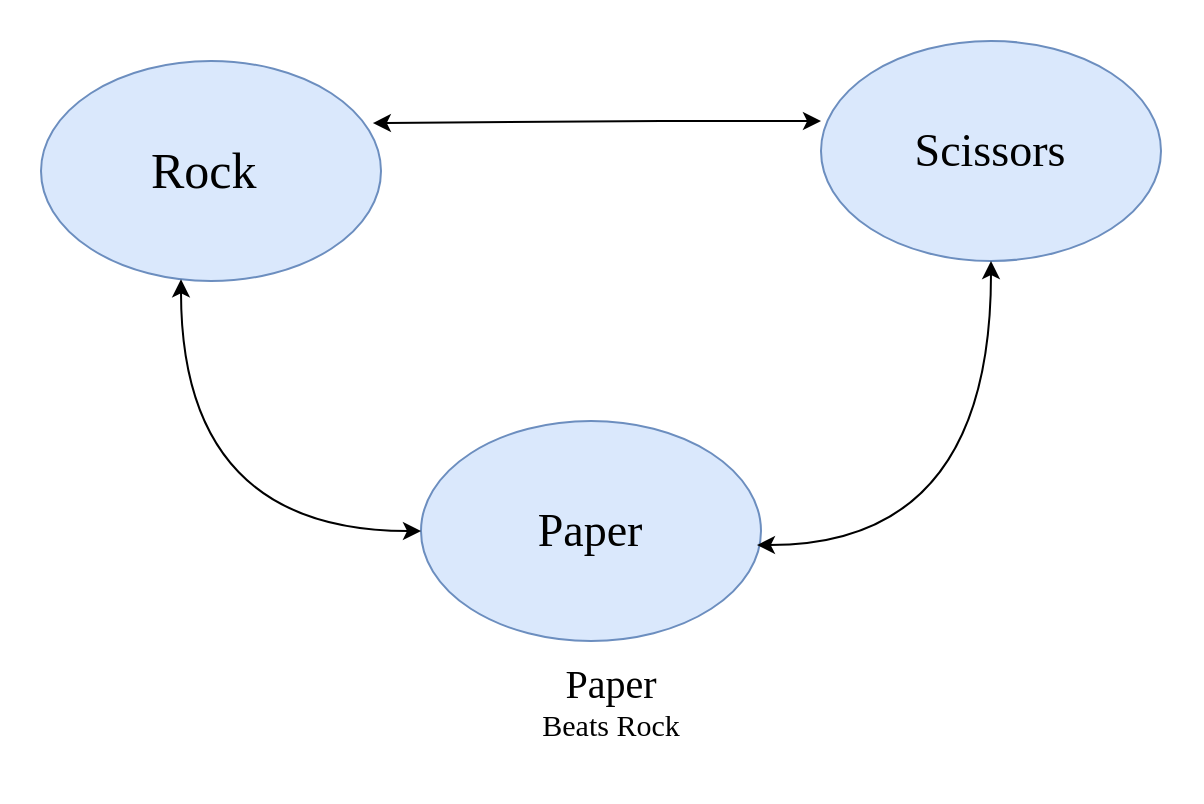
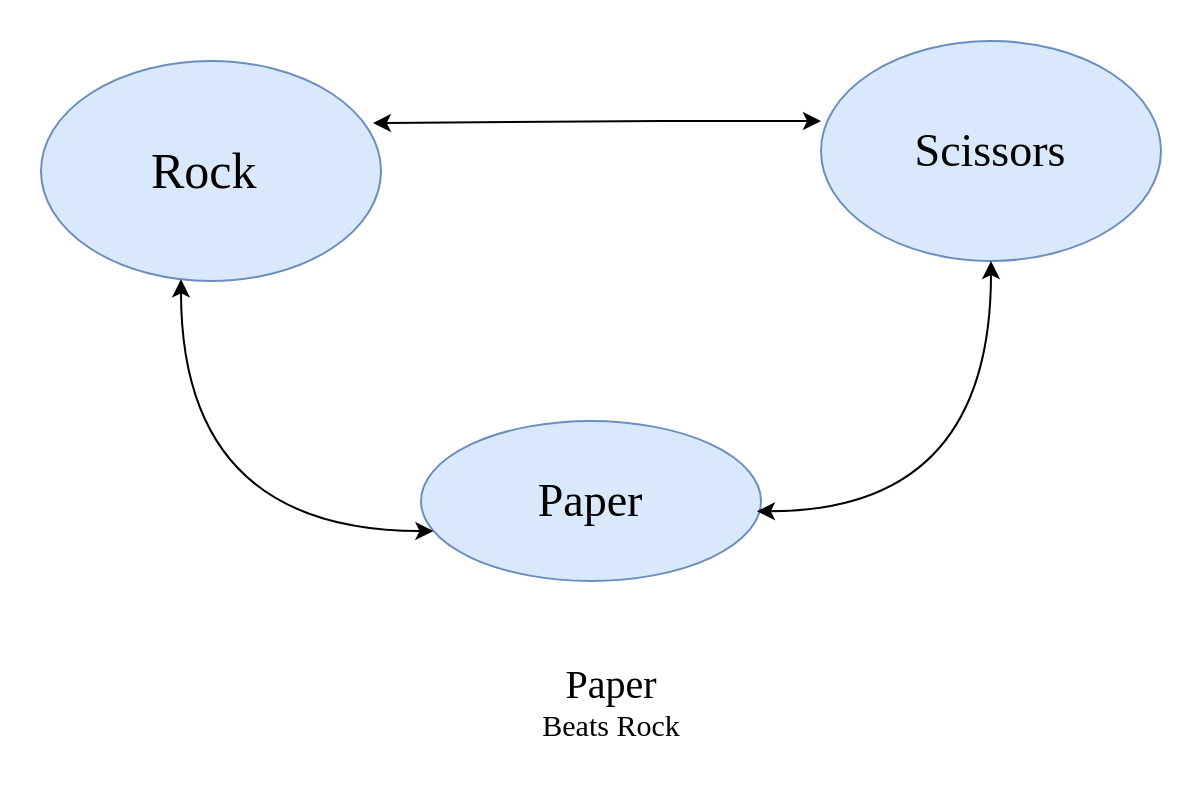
(591, 531) -> (591, 501)
